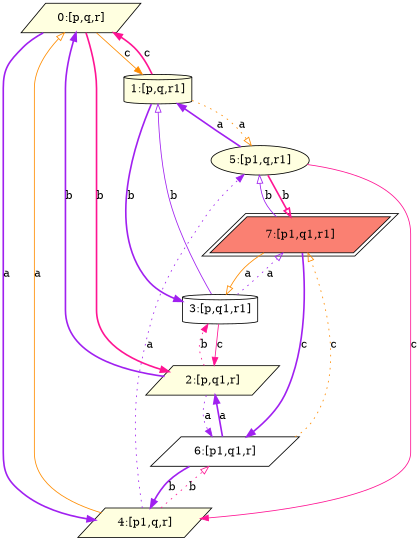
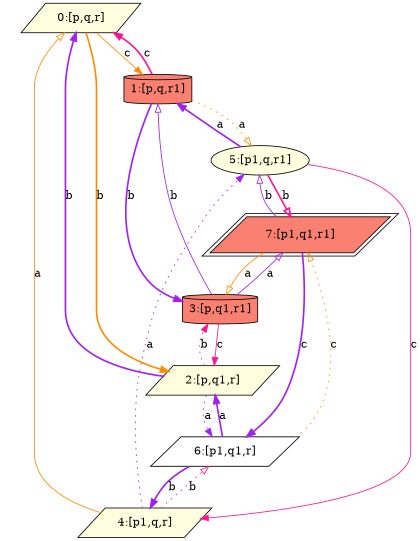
(158, 89) -> (158, 89)
(97, 218) -> (97, 218)
(258, 277) -> (258, 277)
(3, 293) -> none
(220, 309) -> (220, 309)
